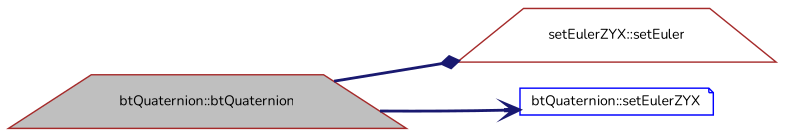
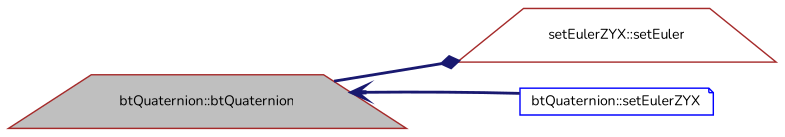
(443, 111) -> (443, 92)
